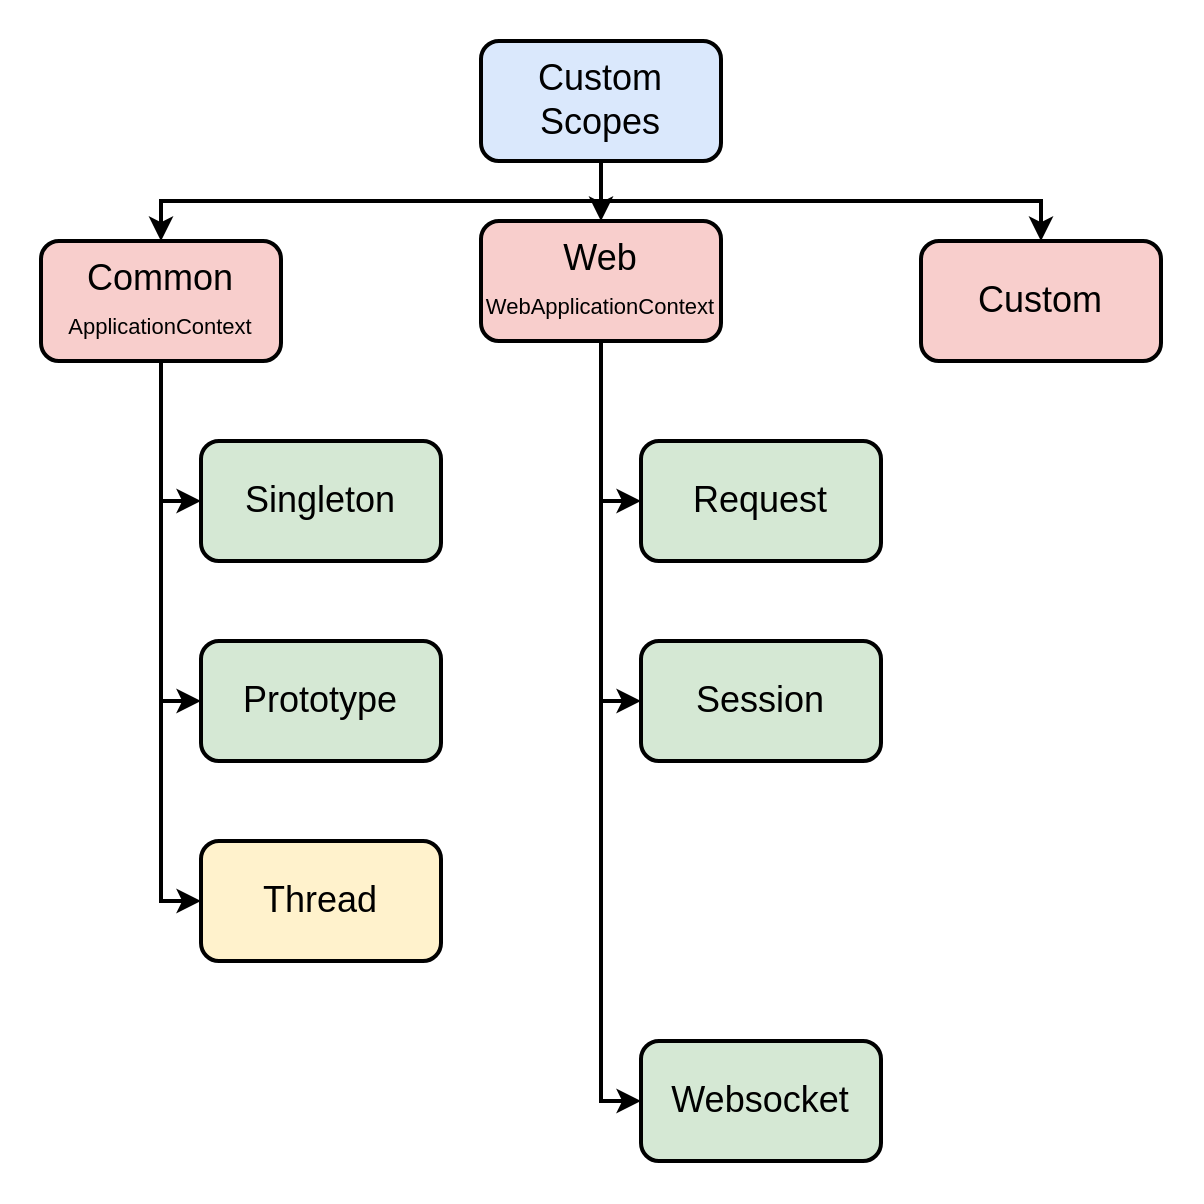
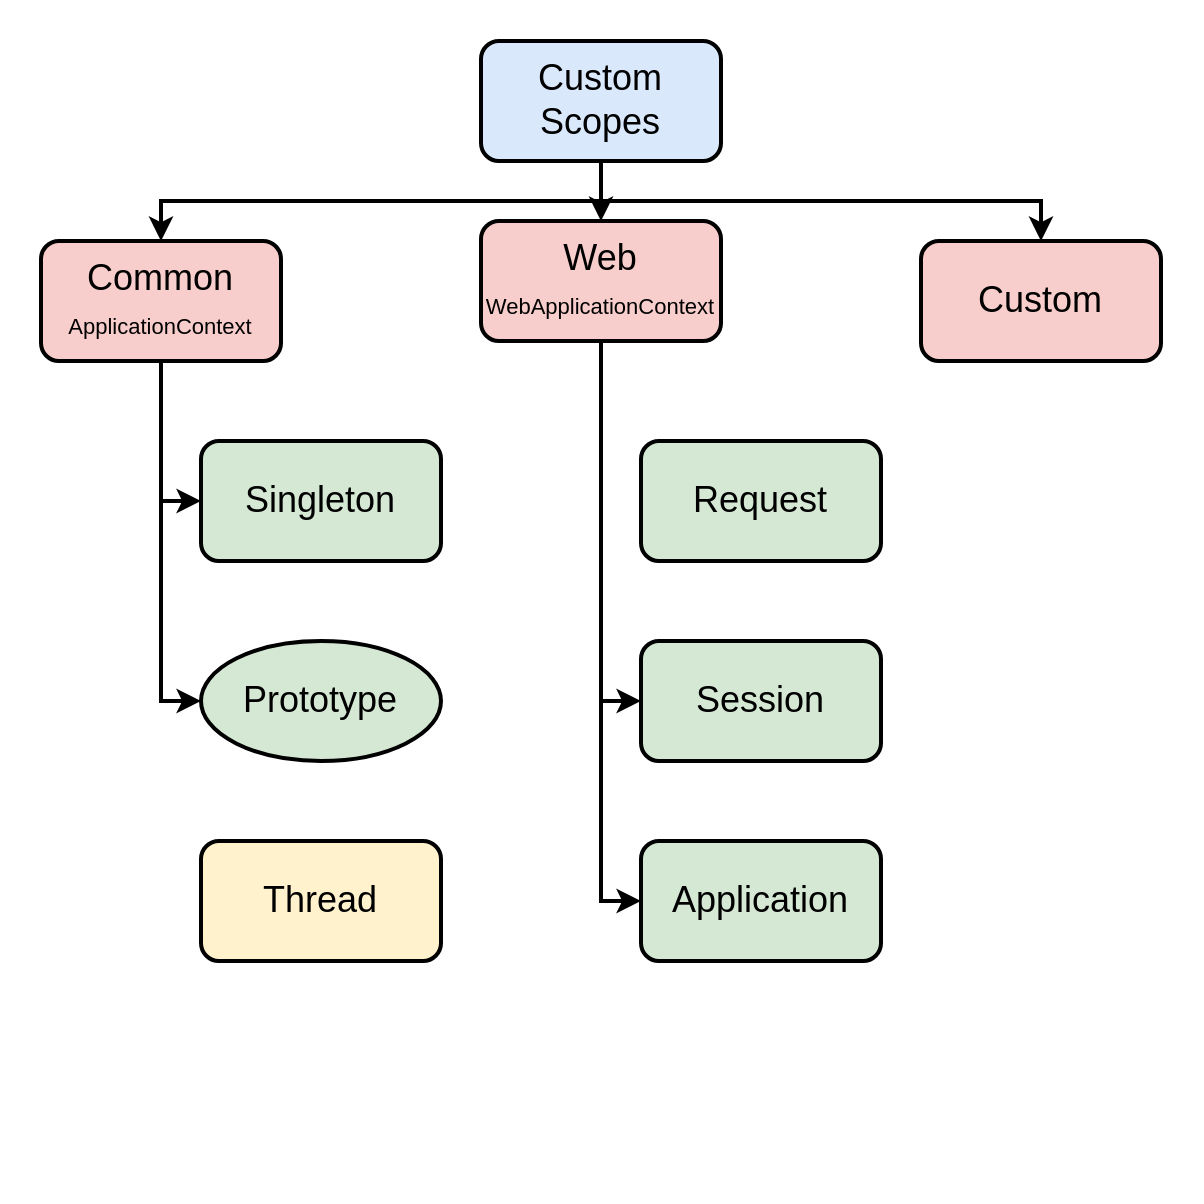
(614, 501) -> none
(321, 701) -> (321, 701)
(161, 814) -> none
none -> (614, 901)
none -> (761, 901)
(601, 1014) -> none
(761, 1101) -> none
